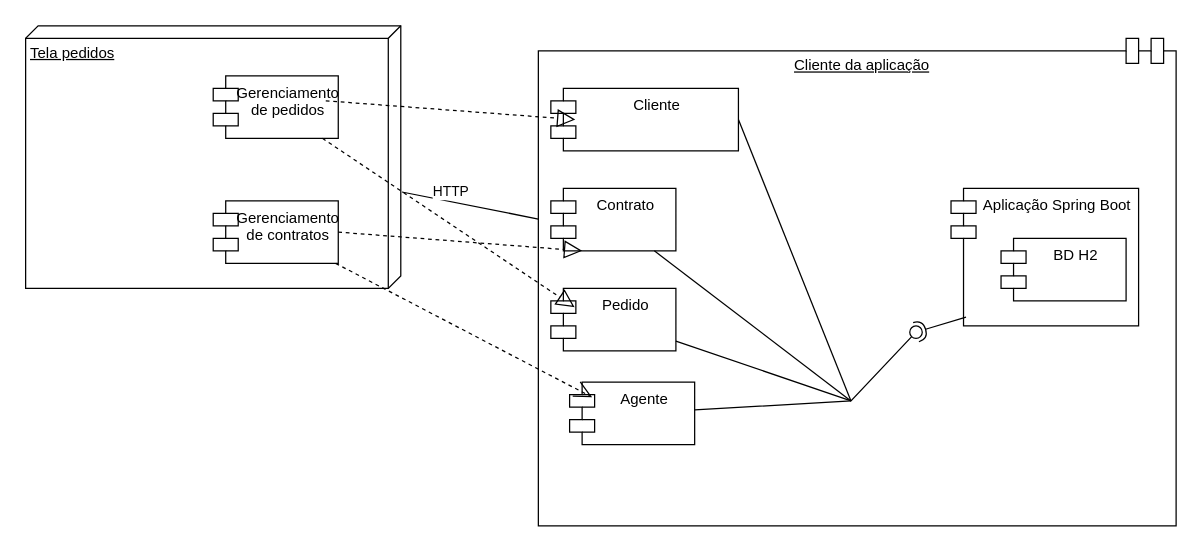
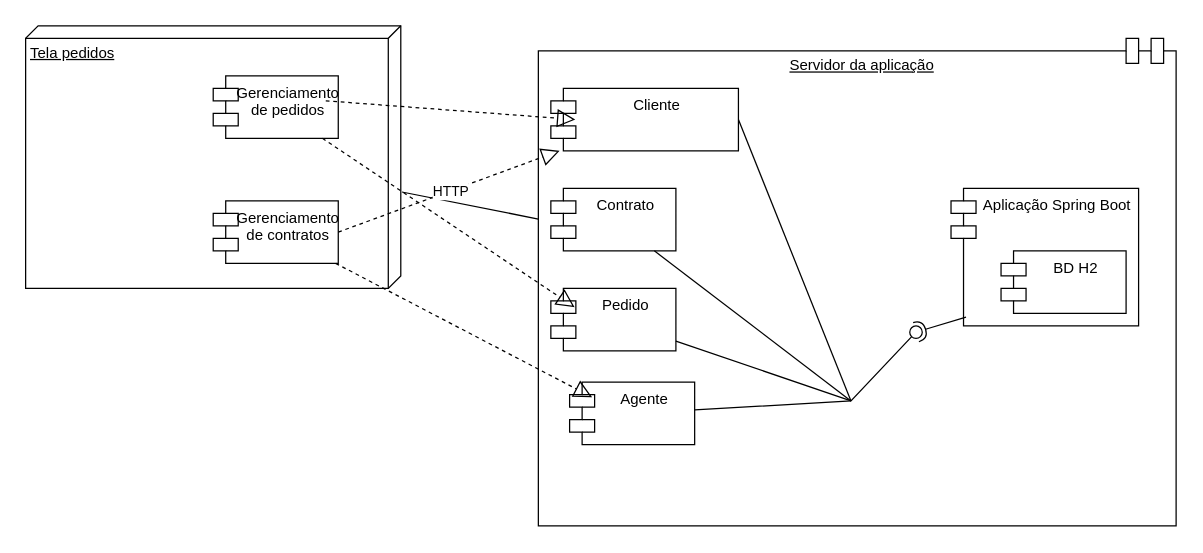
(862, 66) -> (862, 66)
(405, 237) -> (383, 215)
(1063, 269) -> (1063, 282)
(578, 390) -> (574, 388)
